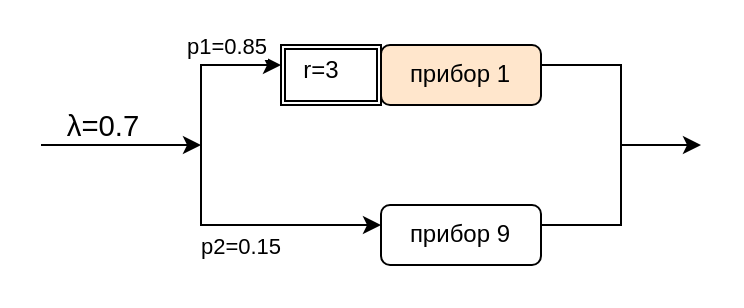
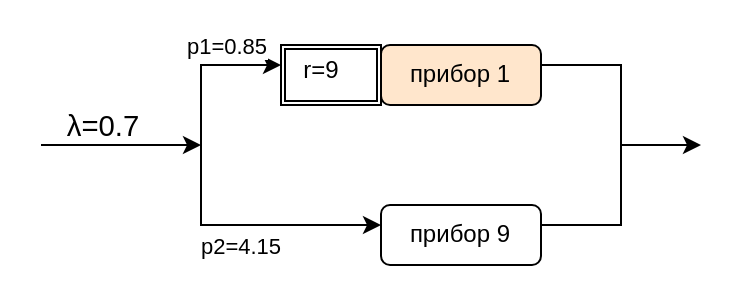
(322, 71) -> (322, 71)
(242, 247) -> (242, 247)
